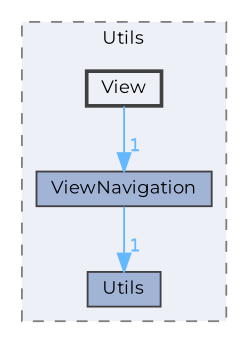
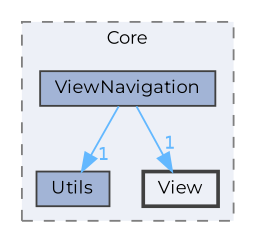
(124, 39) -> (128, 39)
(124, 130) -> (150, 131)
